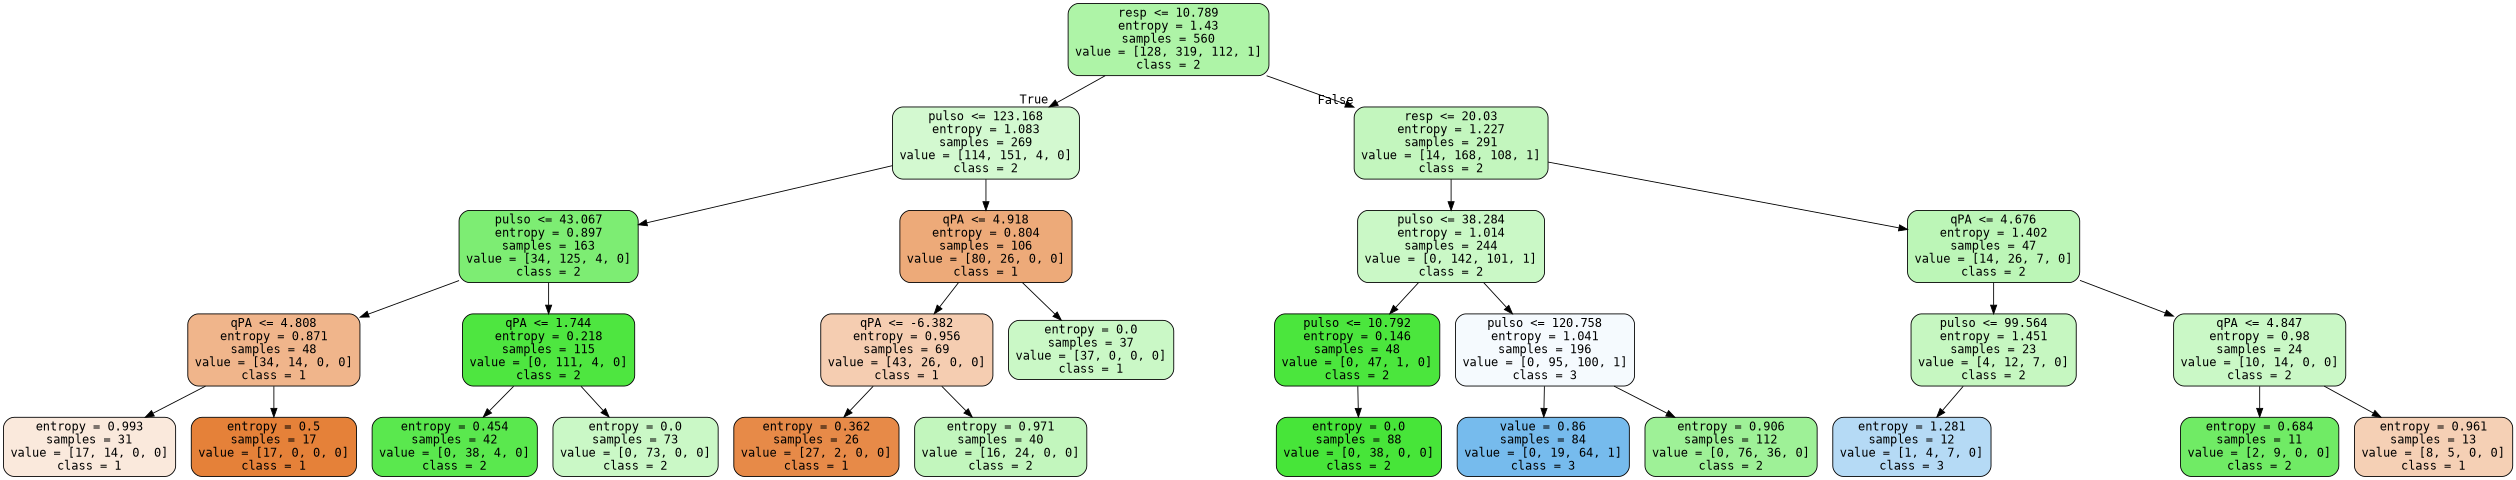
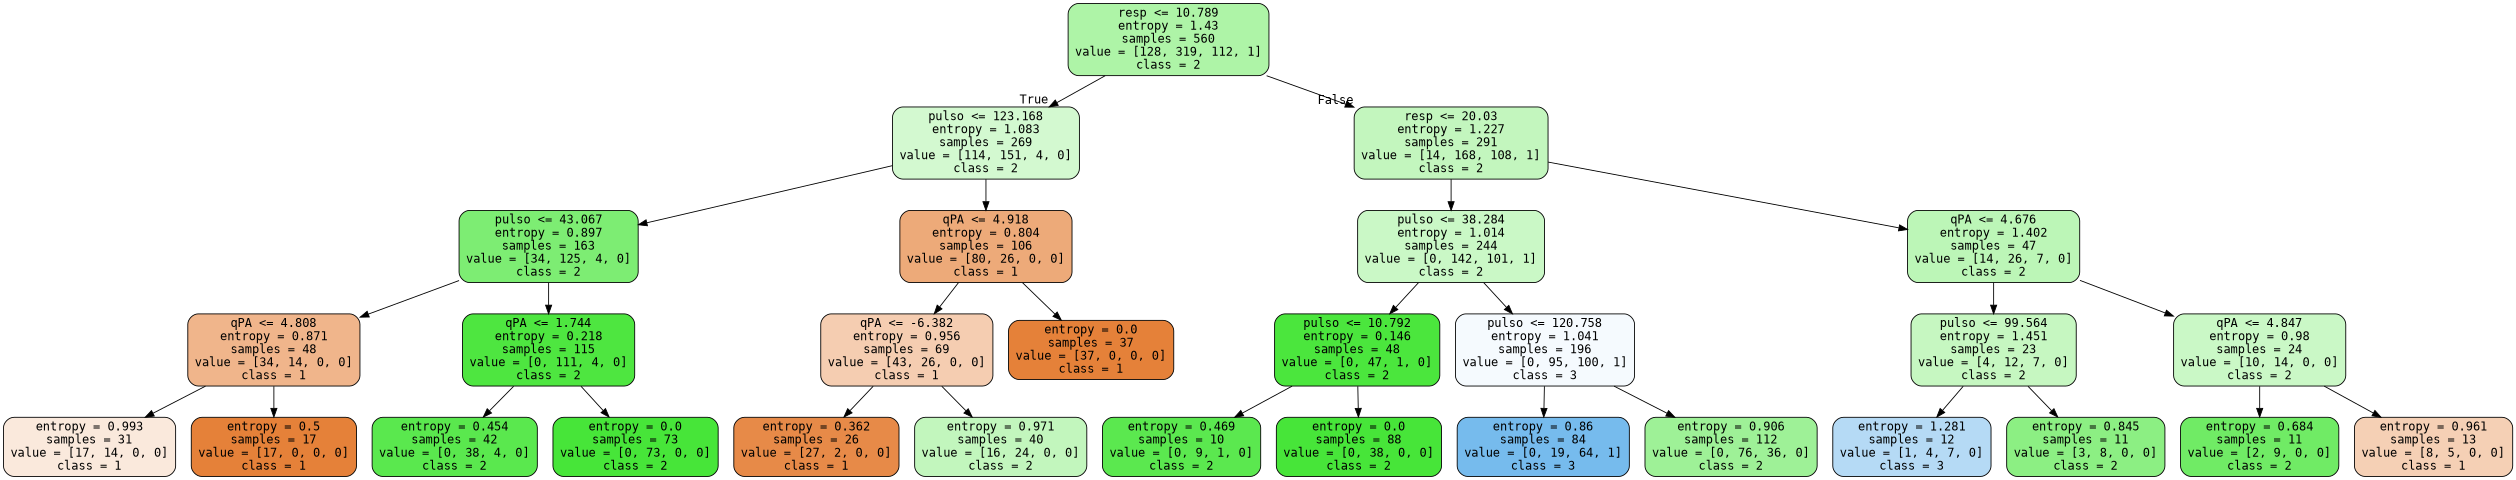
(1091, 350) -> (1091, 350)
(636, 447) -> (636, 447)
none -> (1182, 447)
(1543, 447) -> (1543, 447)
none -> (2086, 447)
